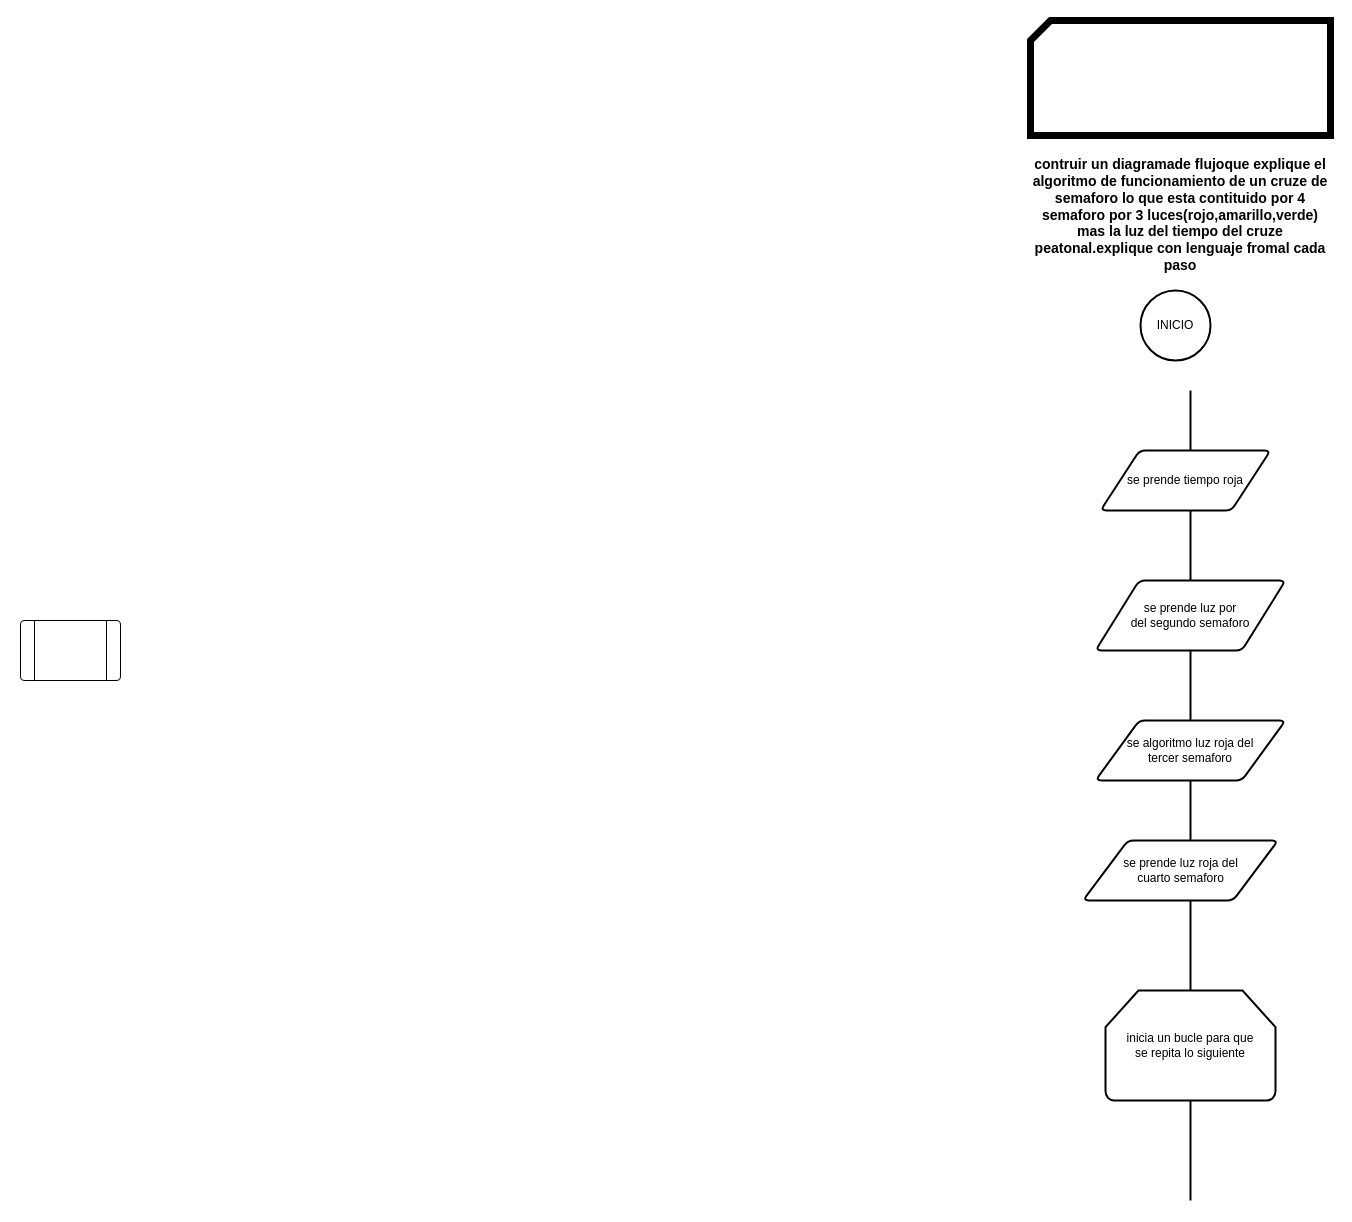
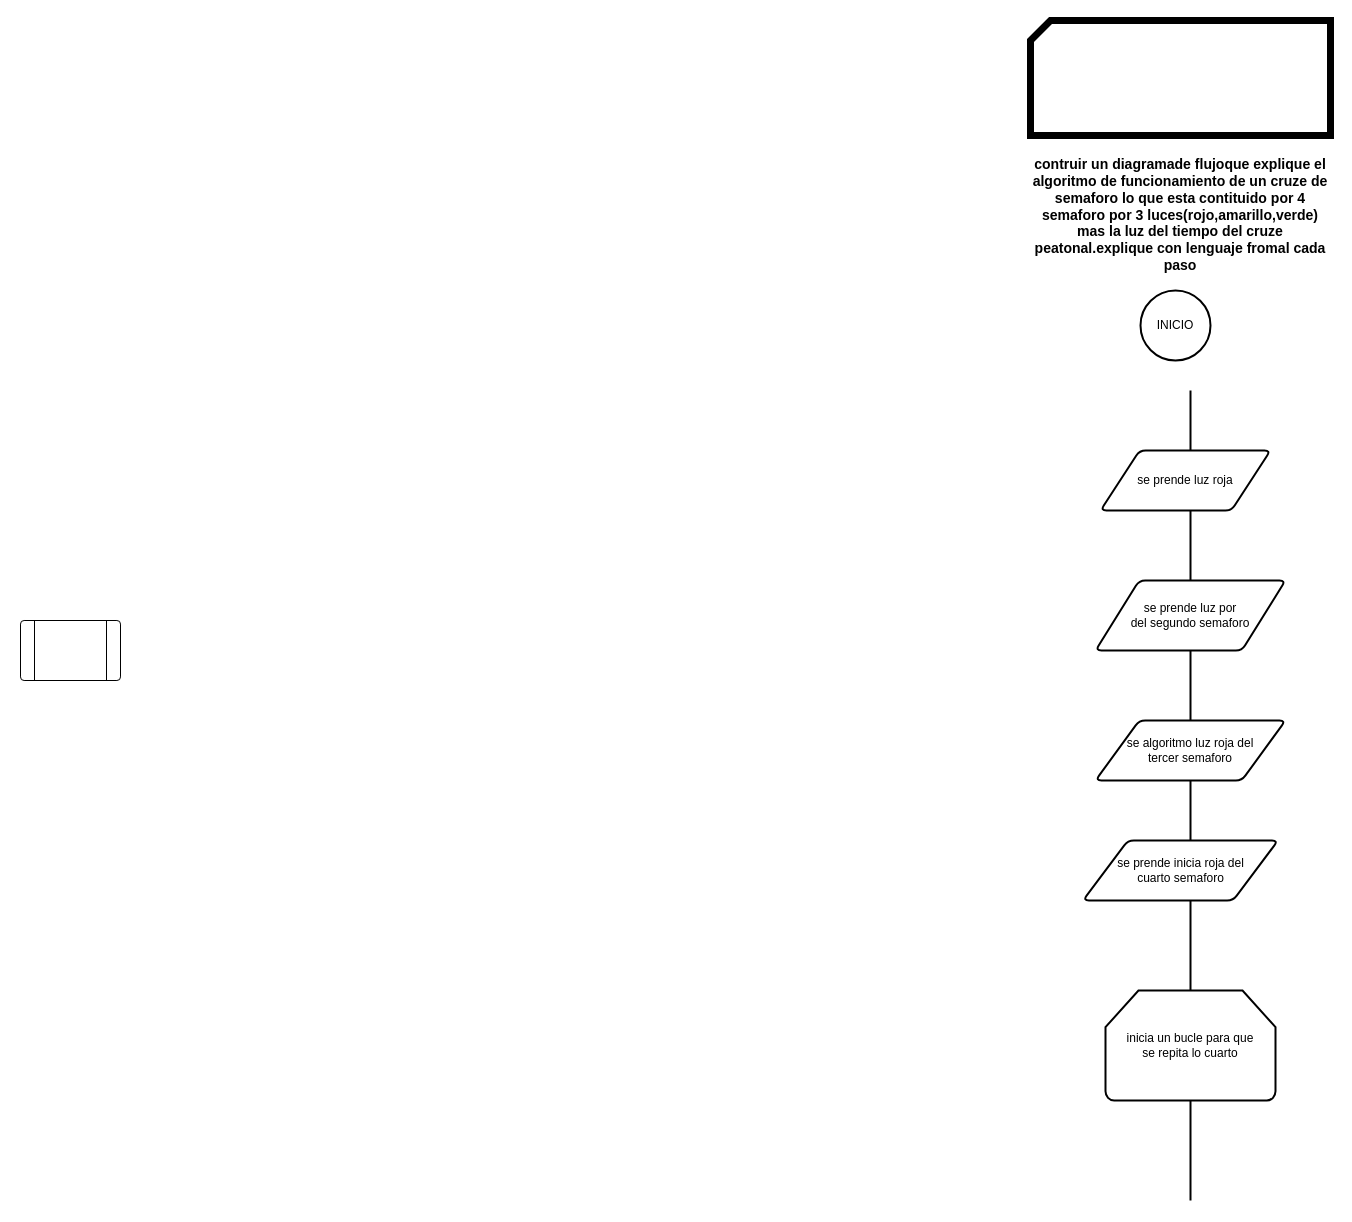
(1186, 481) -> (1186, 481)
(1181, 871) -> (1181, 871)
(1191, 1046) -> (1191, 1046)
